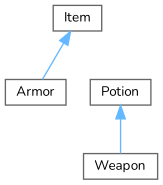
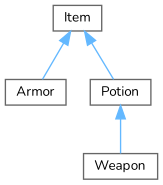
none -> (103, 61)
